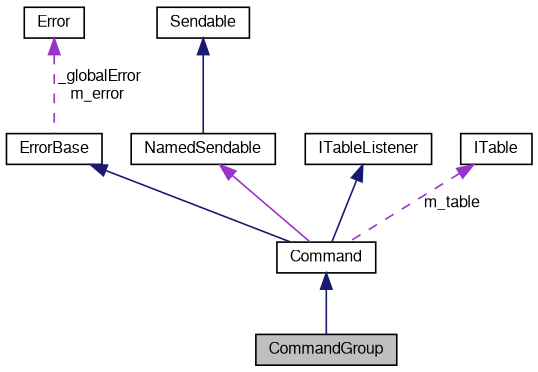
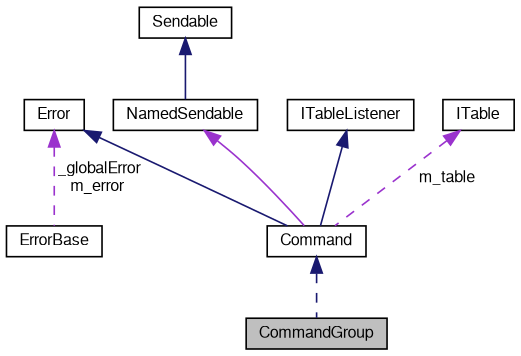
(198, 206) -> (193, 182)
(326, 312) -> (317, 296)
